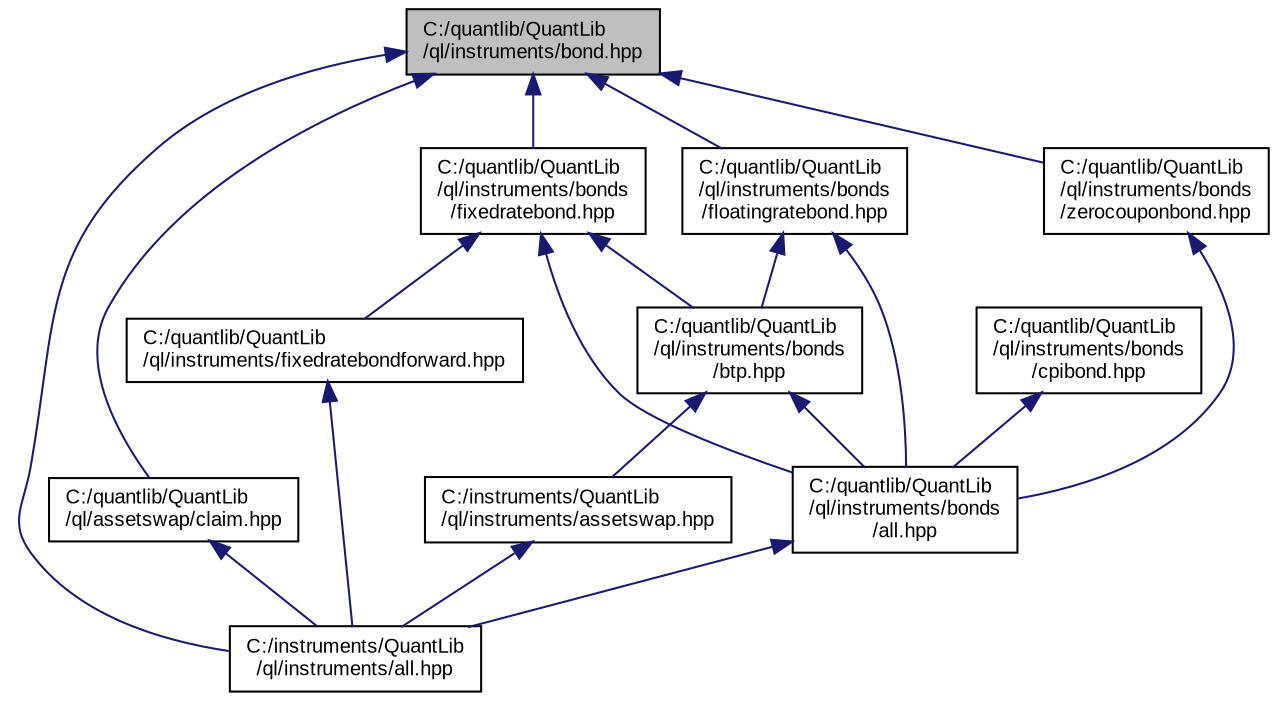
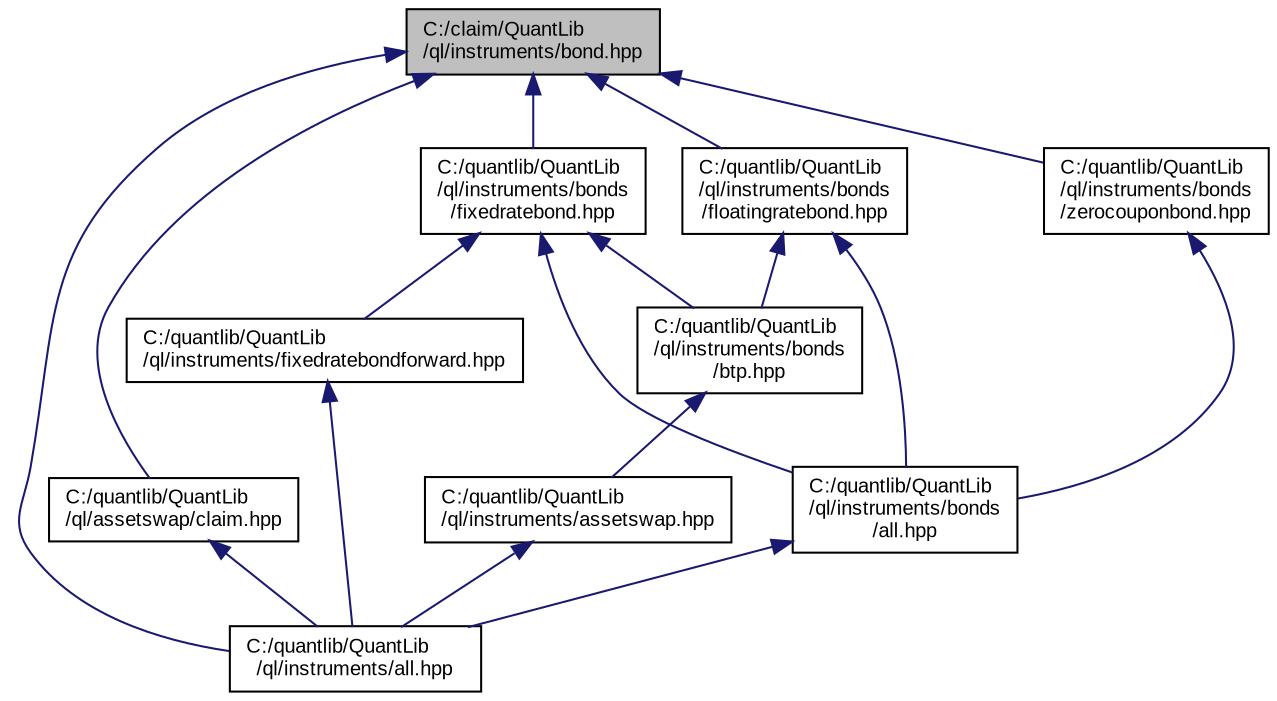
(533, 42) -> (533, 42)
(1089, 350) -> none
(835, 438) -> none
(578, 510) -> (578, 510)
(355, 659) -> (355, 659)
